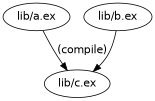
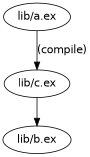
(110, 50) -> (37, 108)
